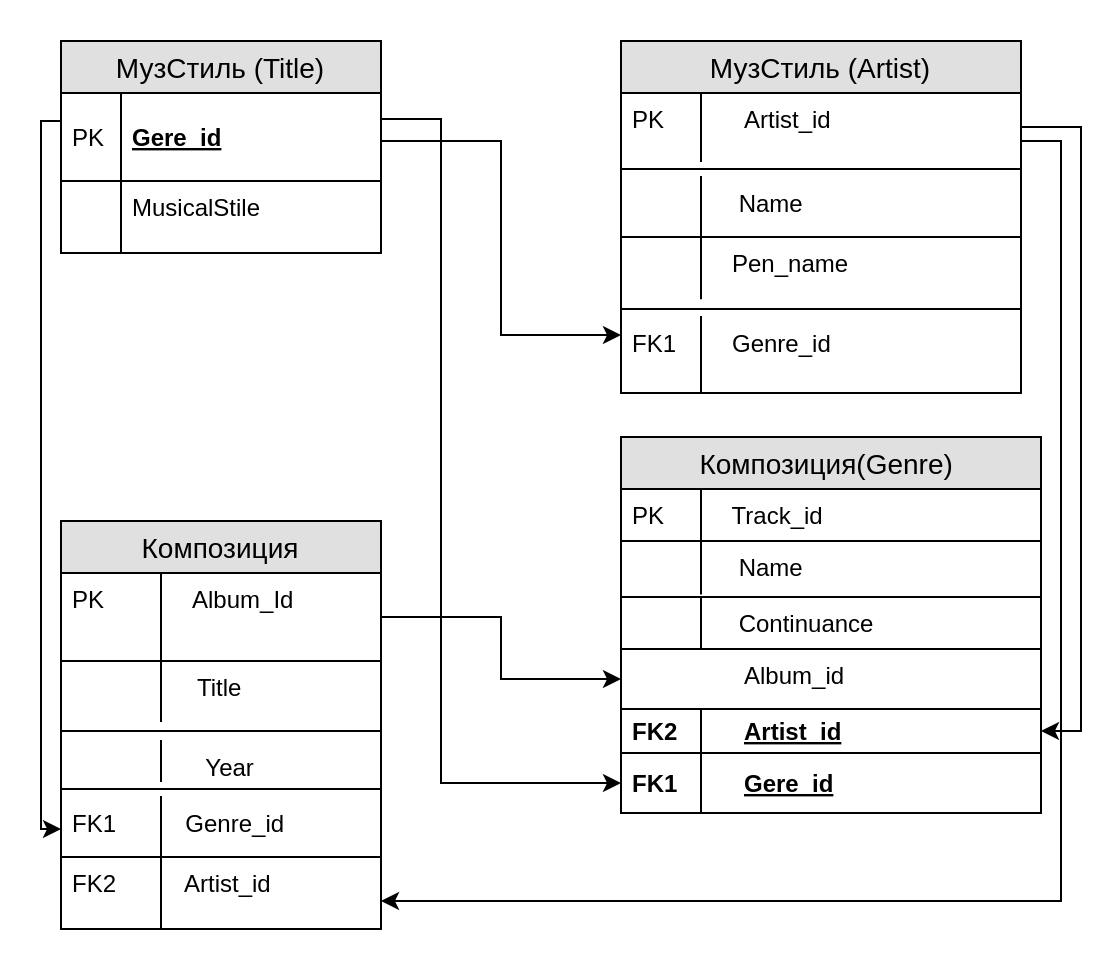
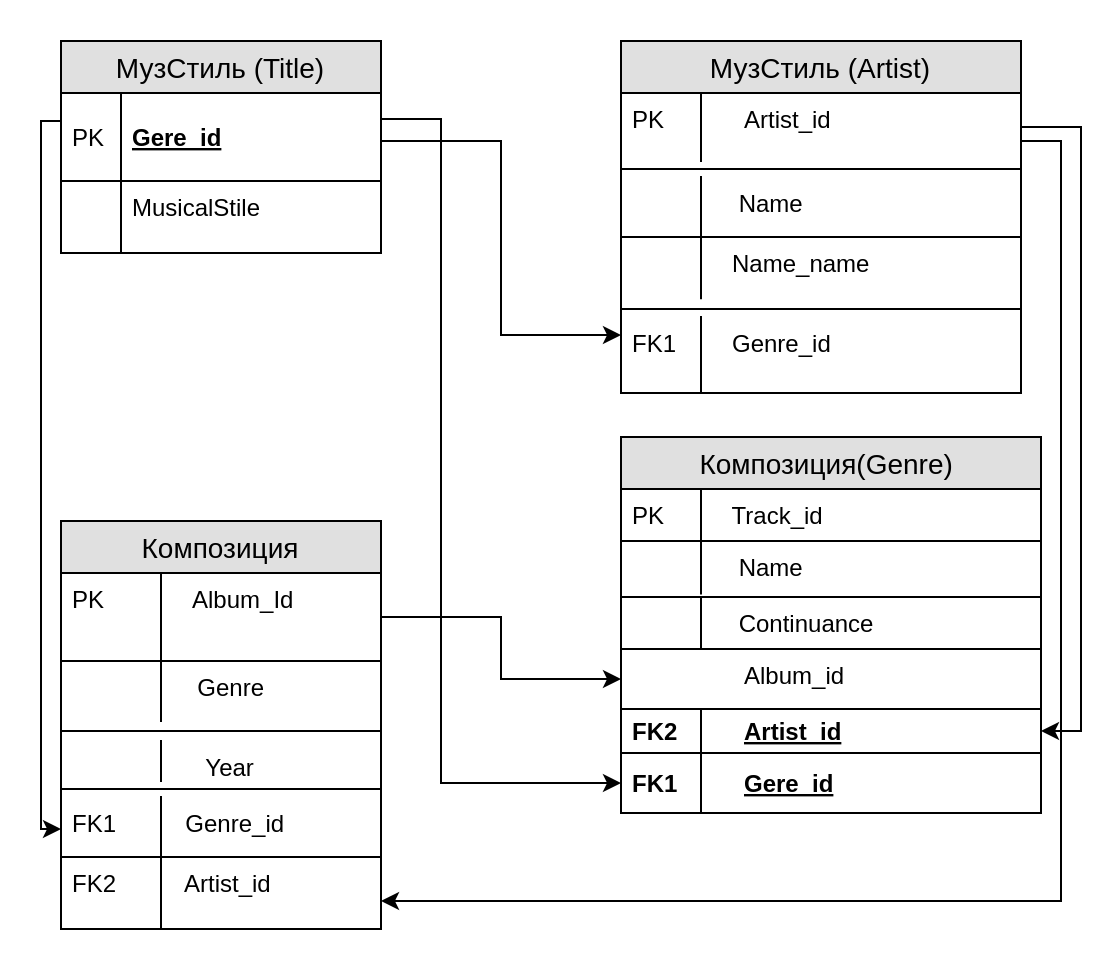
(746, 264) -> (752, 264)
(211, 688) -> (218, 688)
